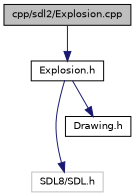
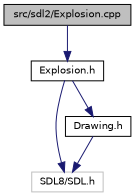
(67, 15) -> (67, 15)
none -> (85, 150)
